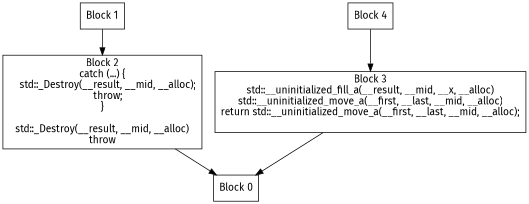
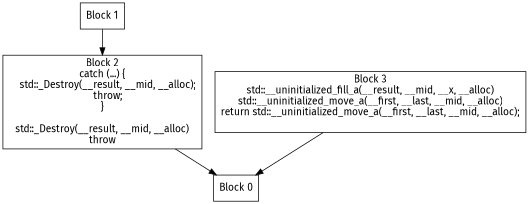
(370, 16) -> none
